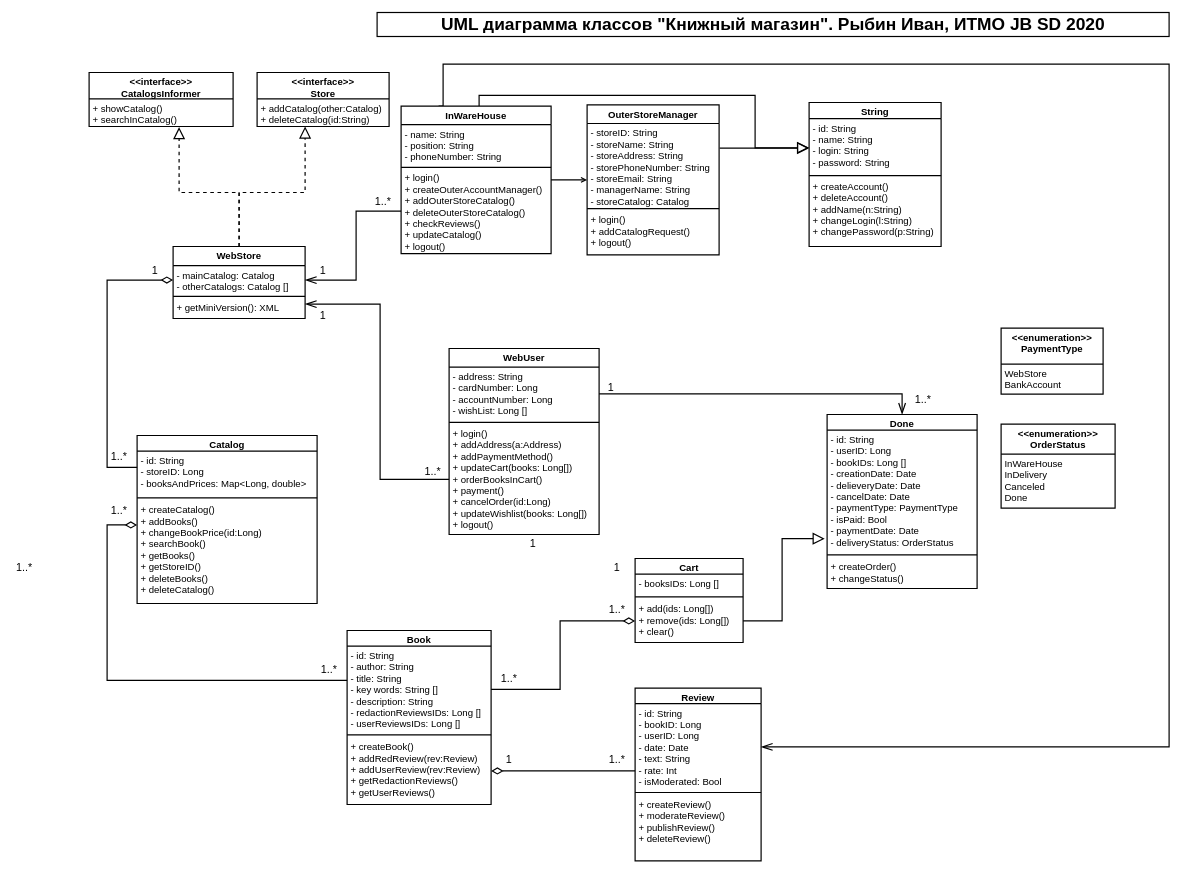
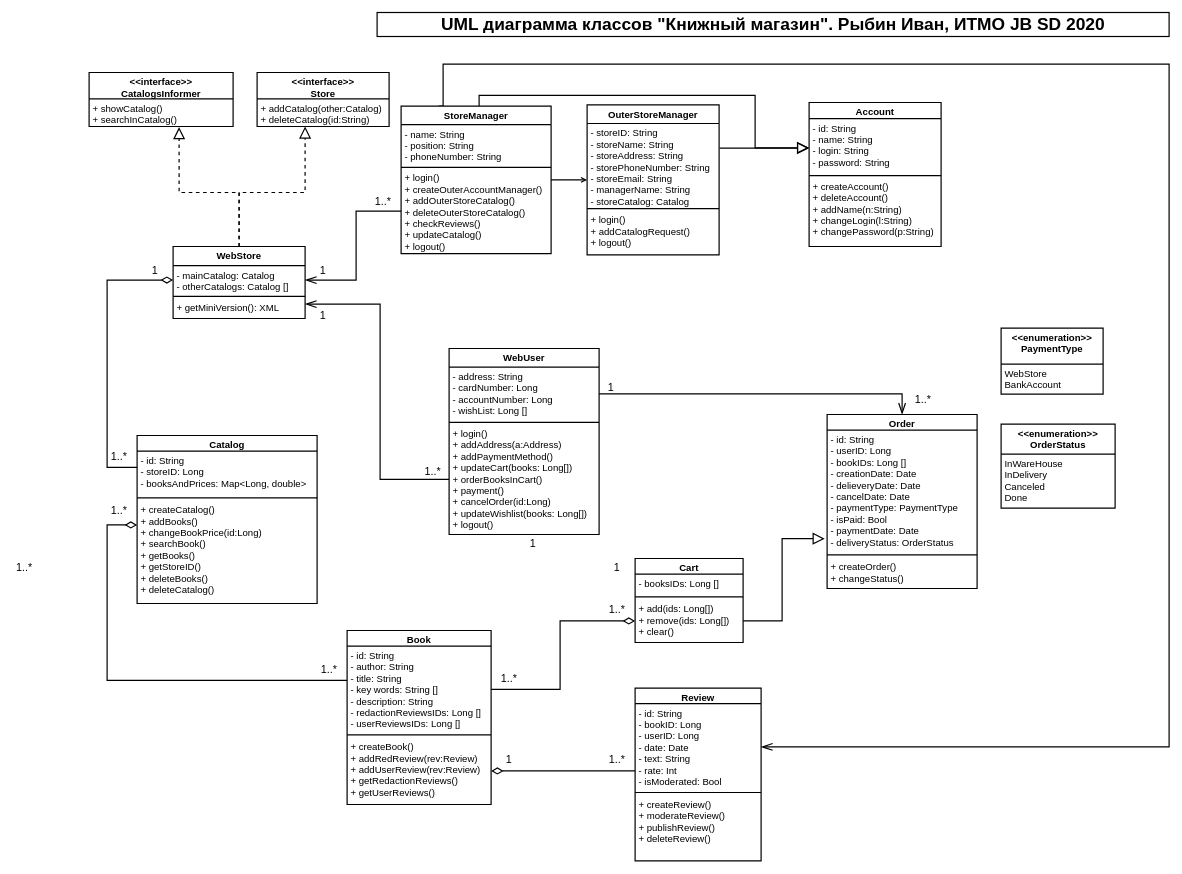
(875, 112) -> (875, 112)
(476, 116) -> (476, 116)
(902, 424) -> (902, 424)
